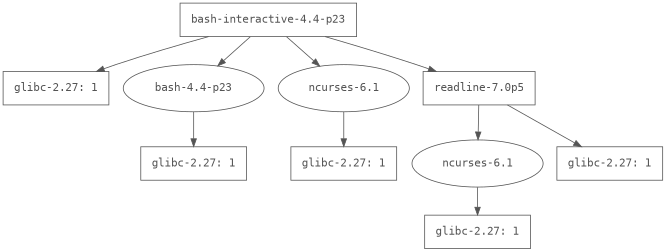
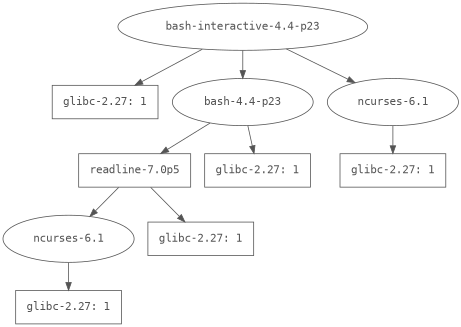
(268, 20) -> (243, 27)
(377, 52) -> (189, 136)
